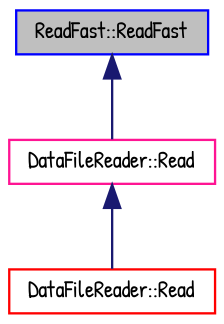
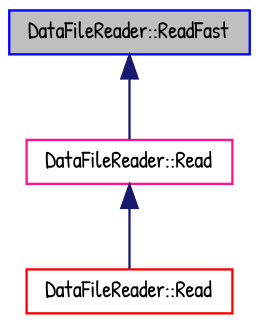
(112, 32) -> (130, 32)
